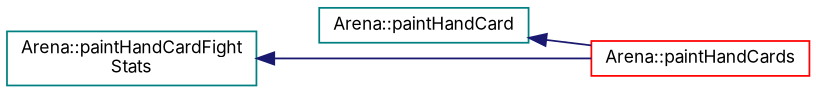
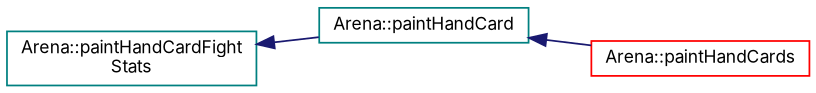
(433, 58) -> (297, 40)
